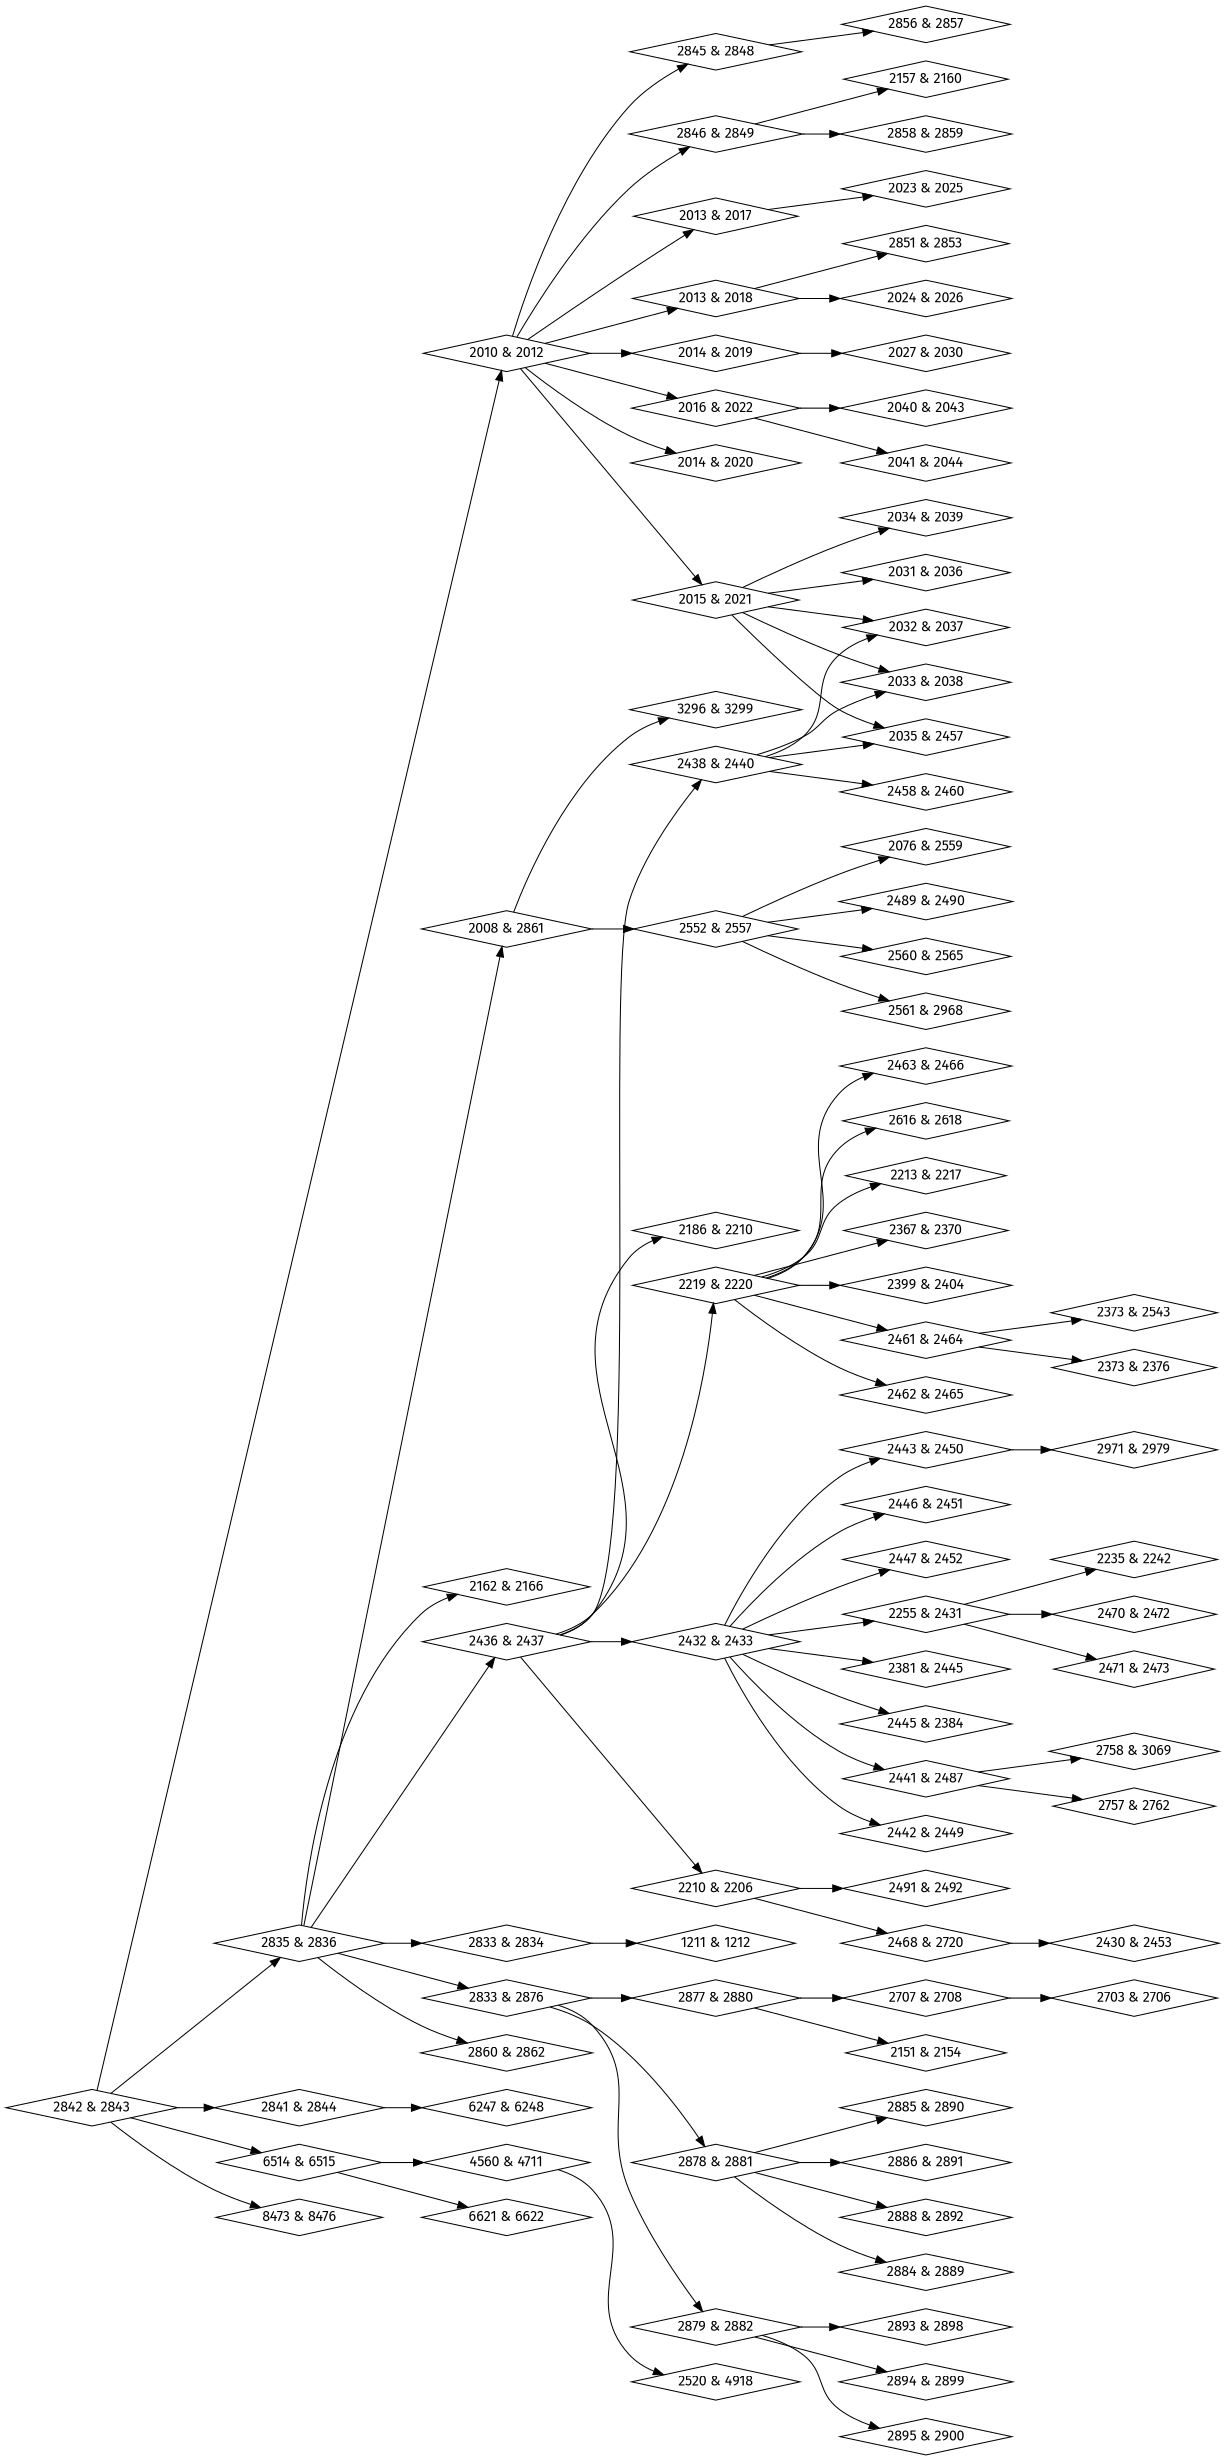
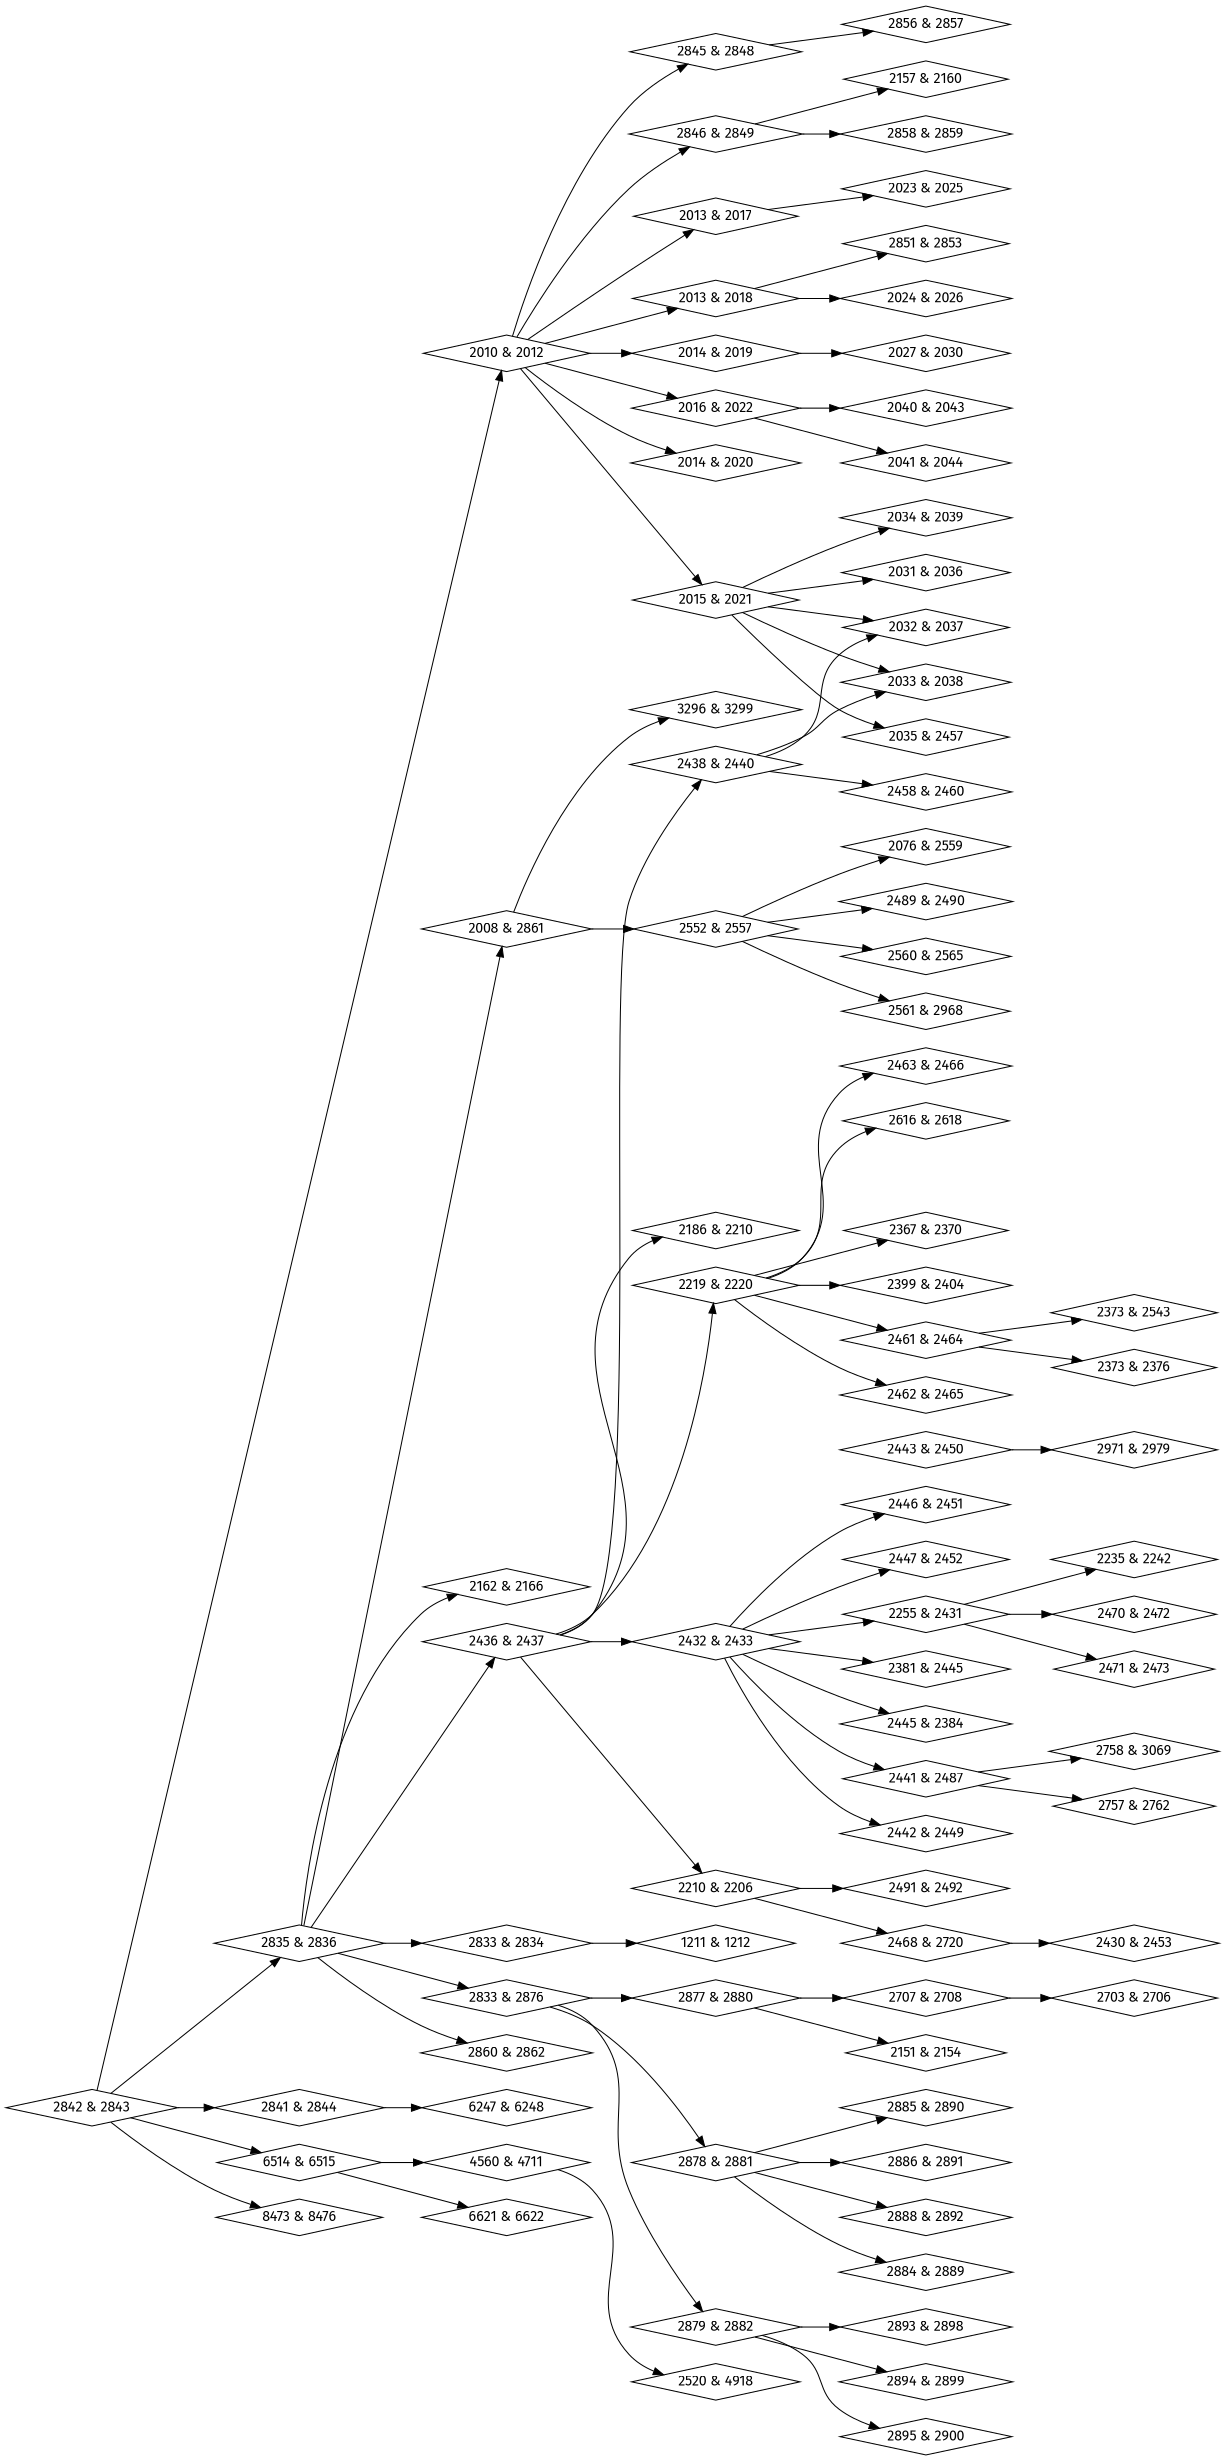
(816, 751) -> none
(926, 1176) -> none
(784, 1531) -> none
